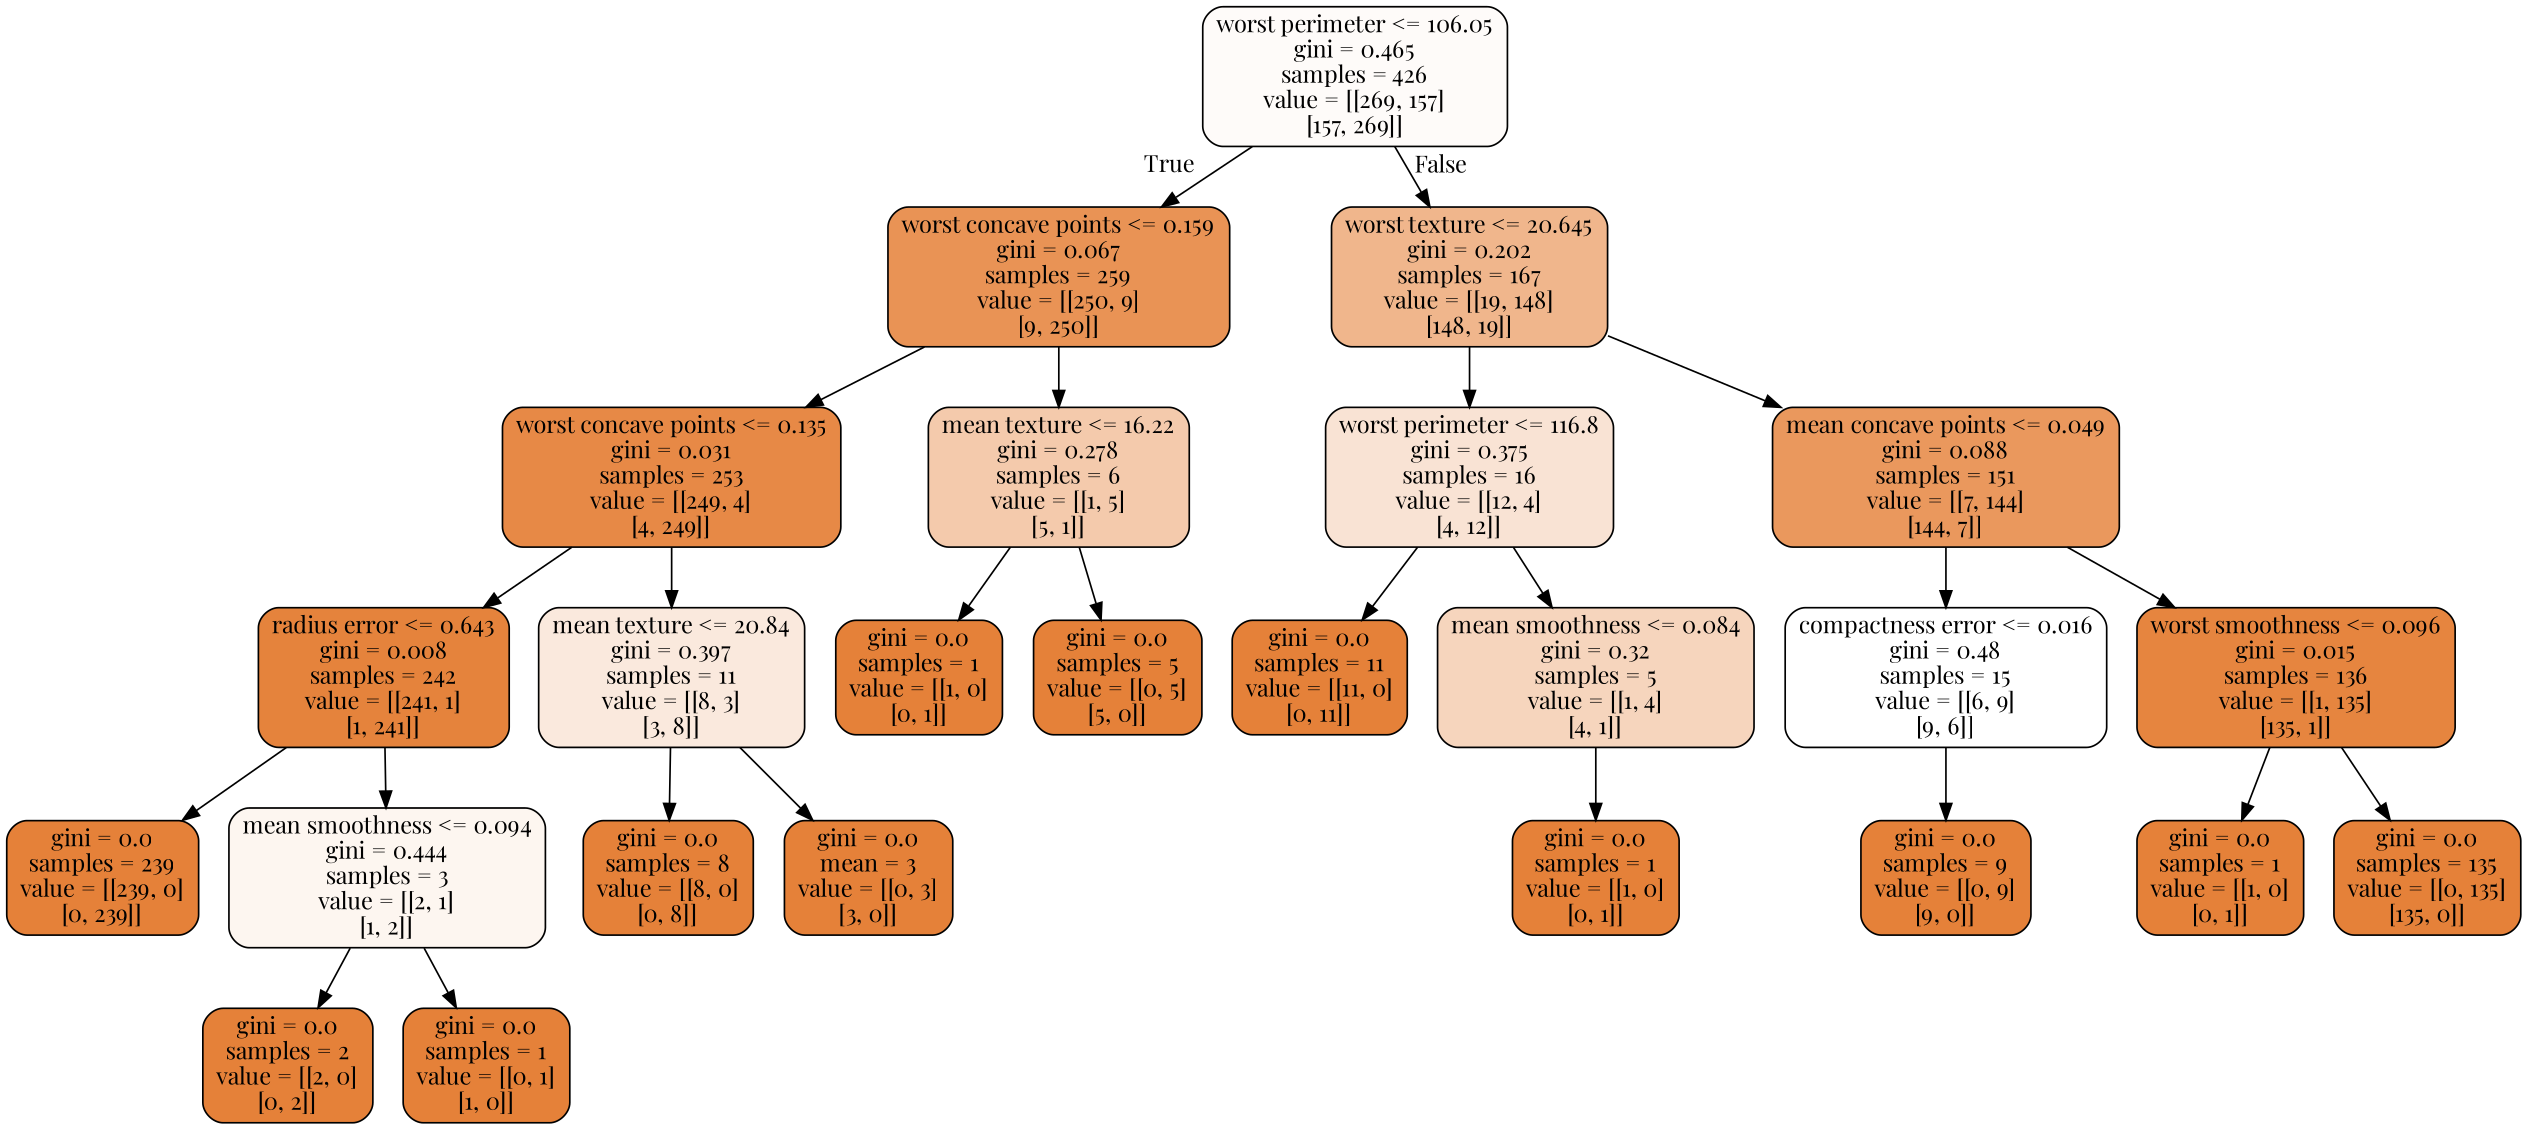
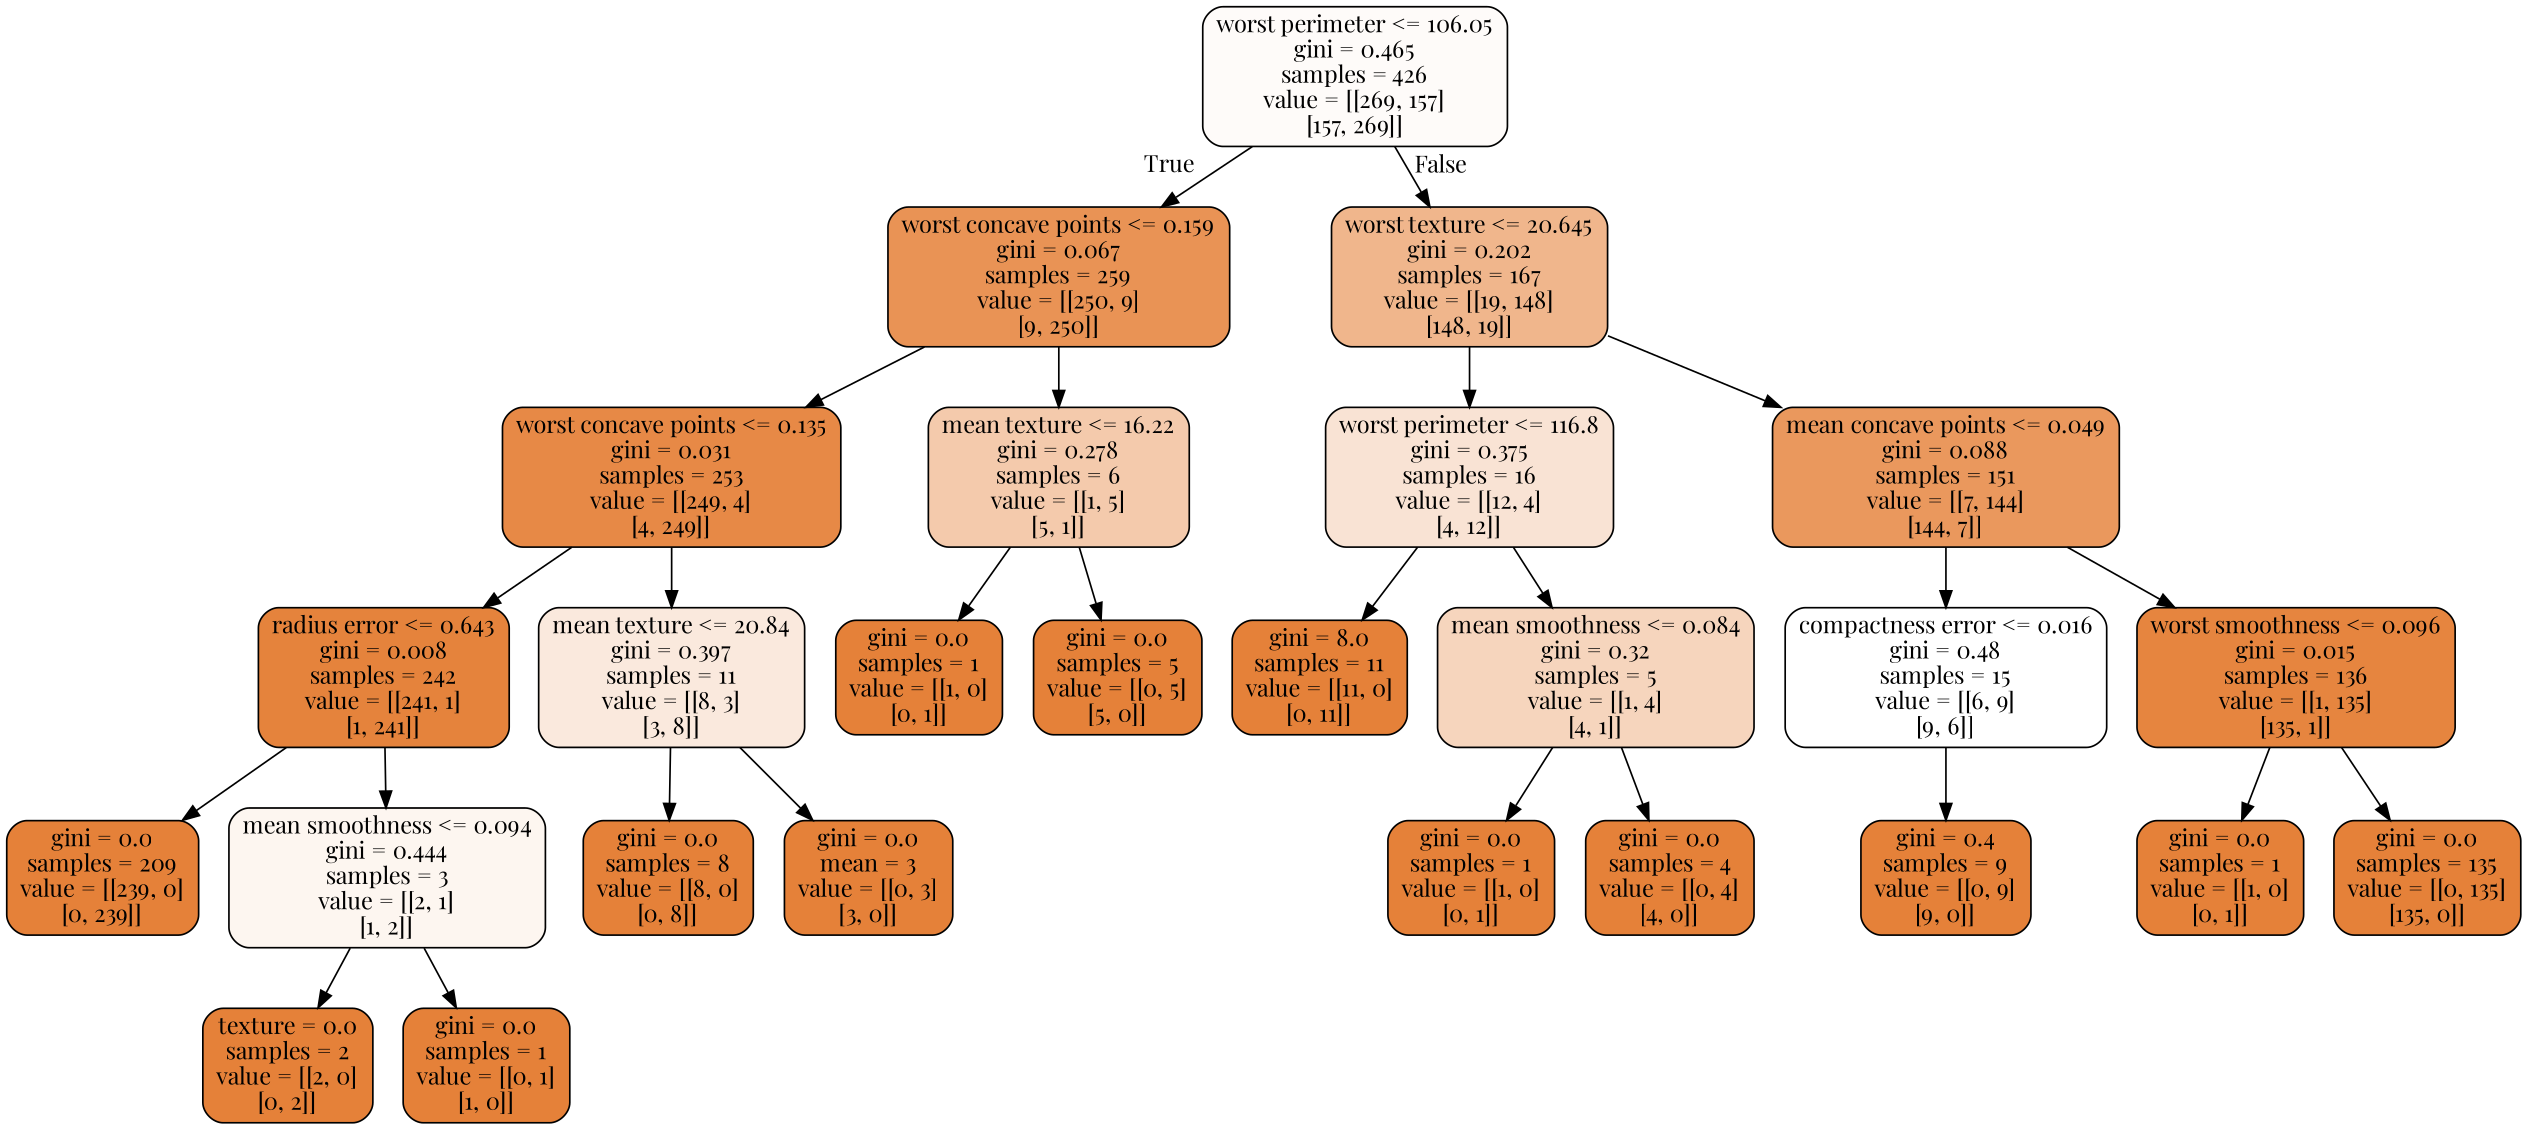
(1320, 678) -> (1320, 678)
(103, 878) -> (103, 878)
none -> (1670, 878)
(1946, 878) -> (1946, 878)
(288, 1066) -> (288, 1066)
